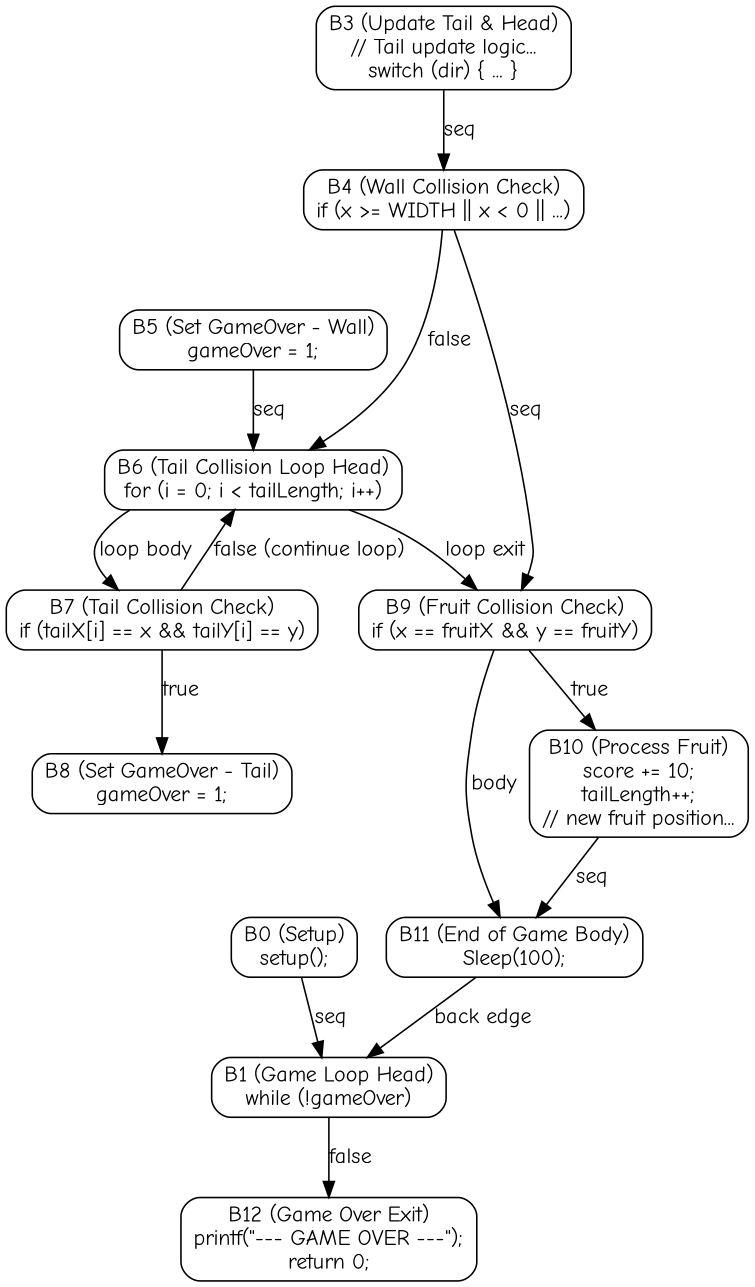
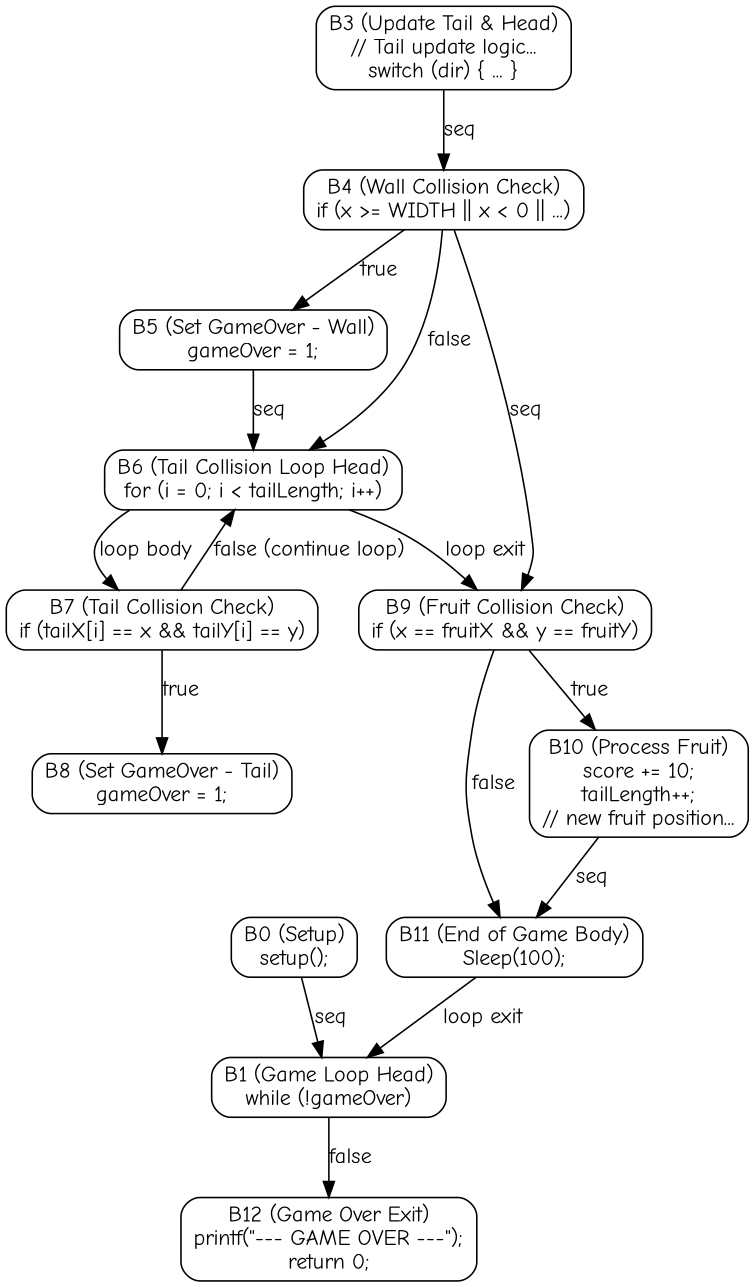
none -> (355, 265)
(494, 784) -> (494, 784)
(483, 1017) -> (483, 1017)
